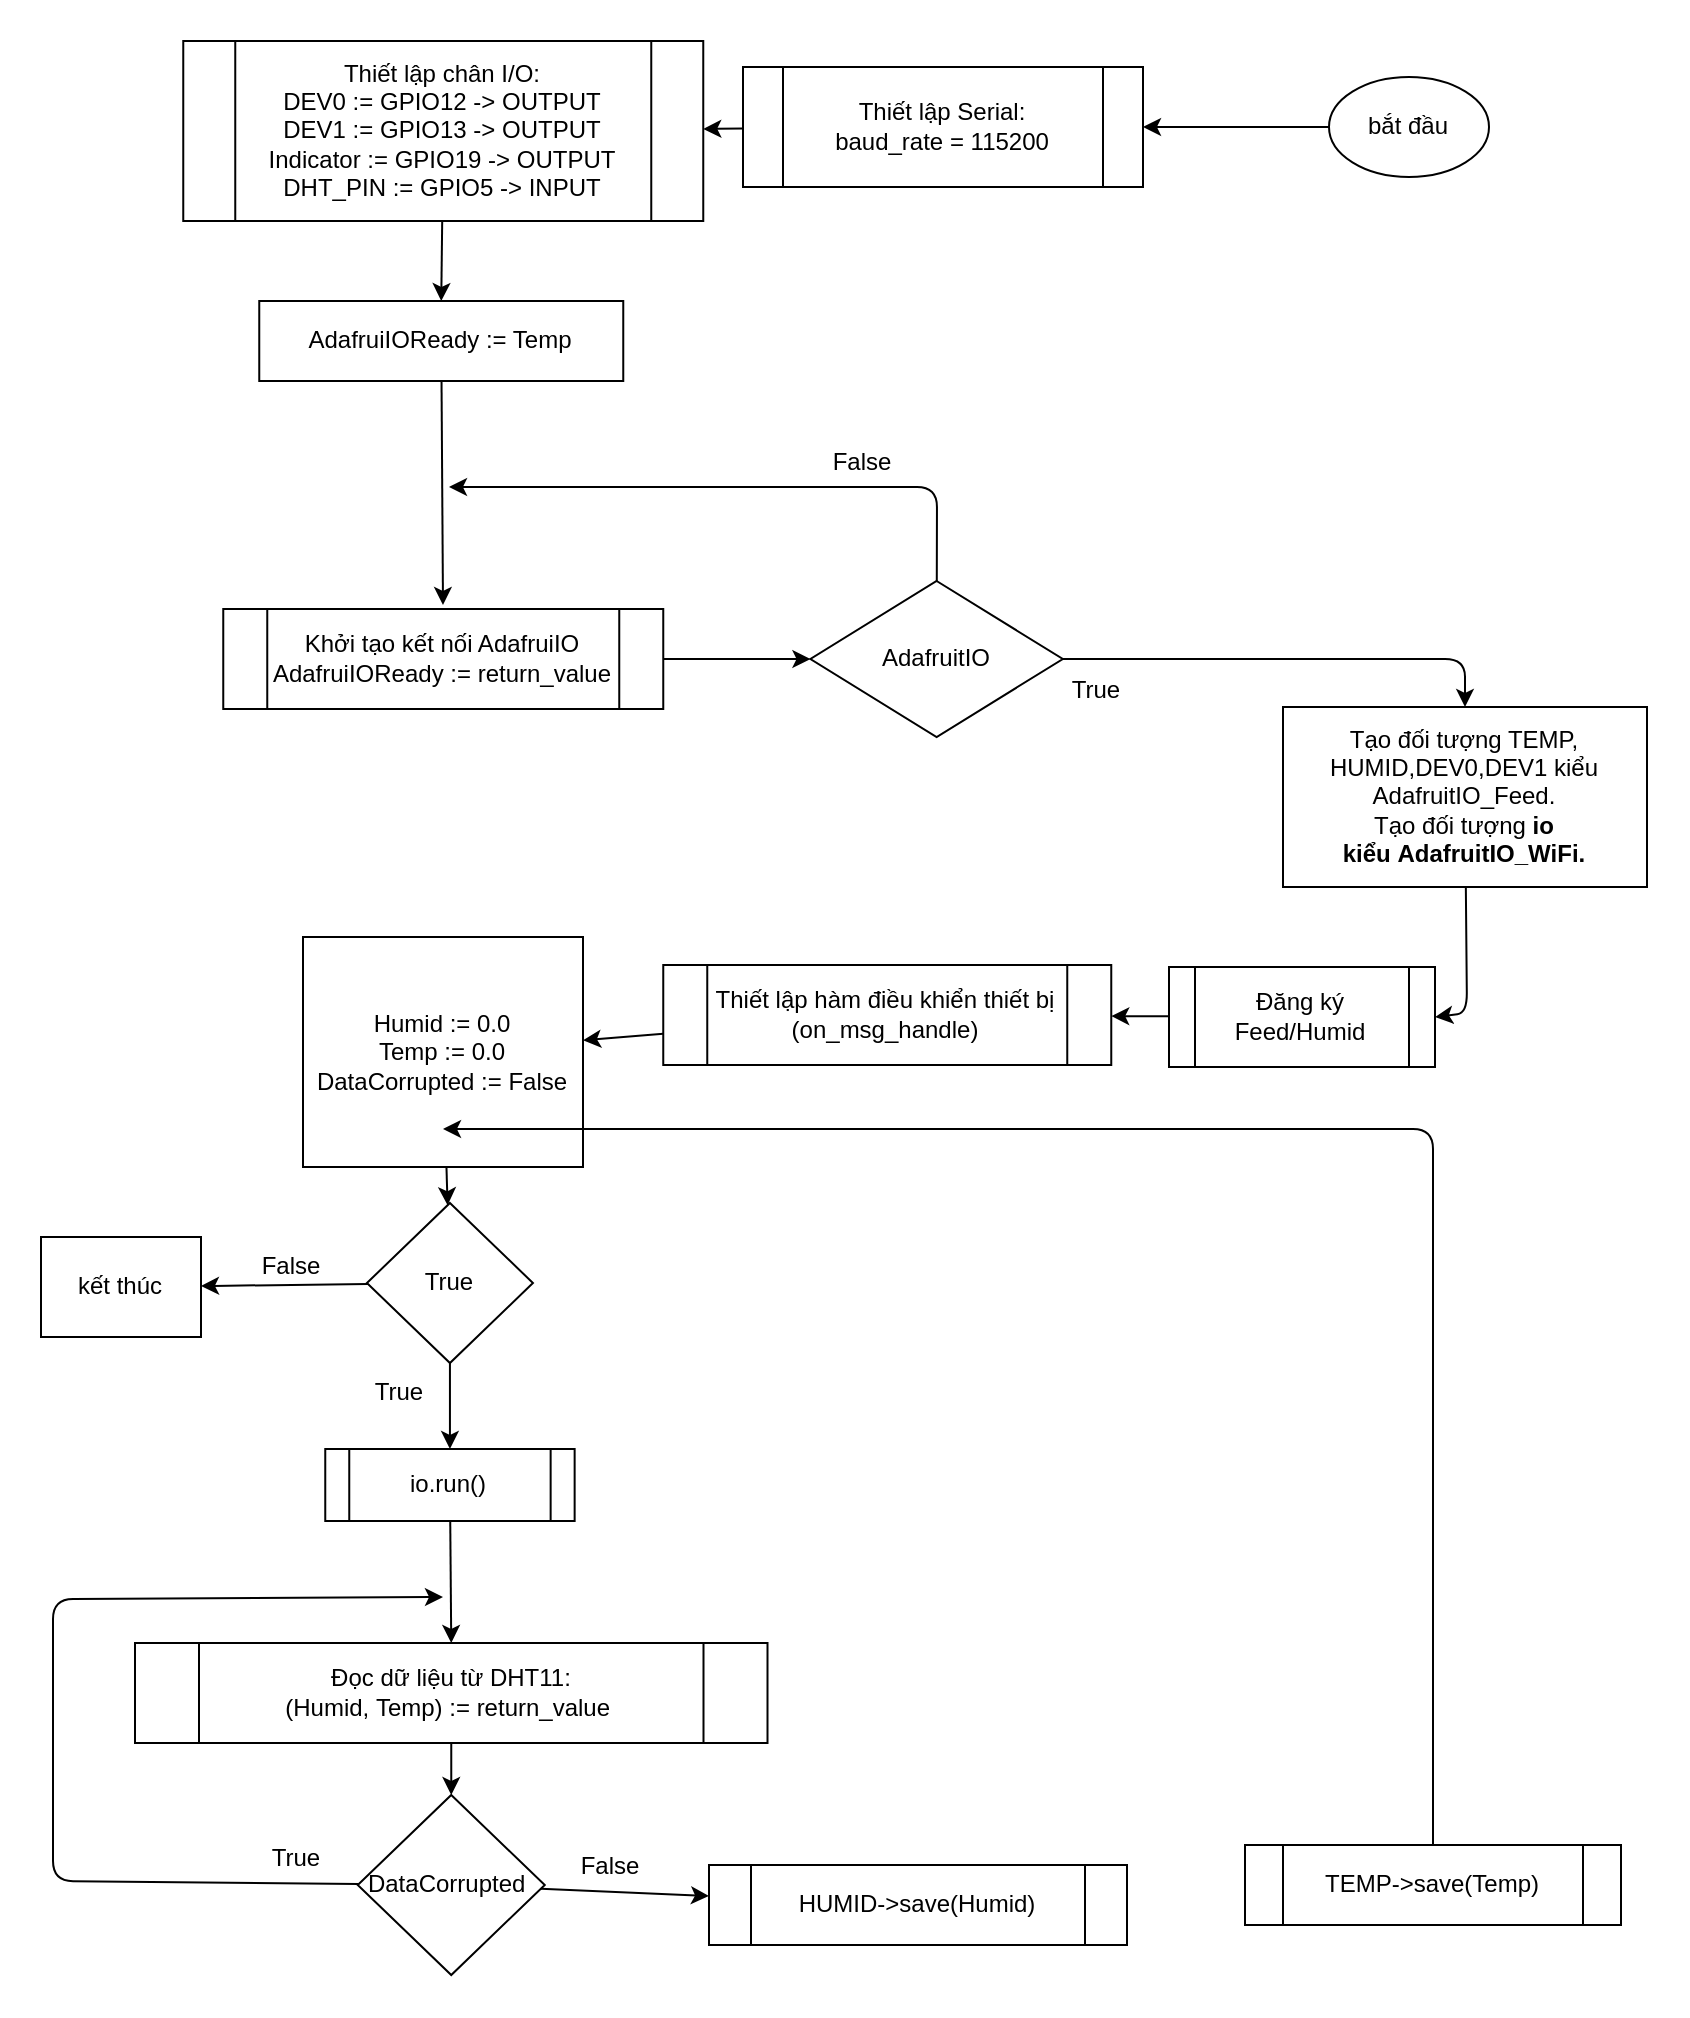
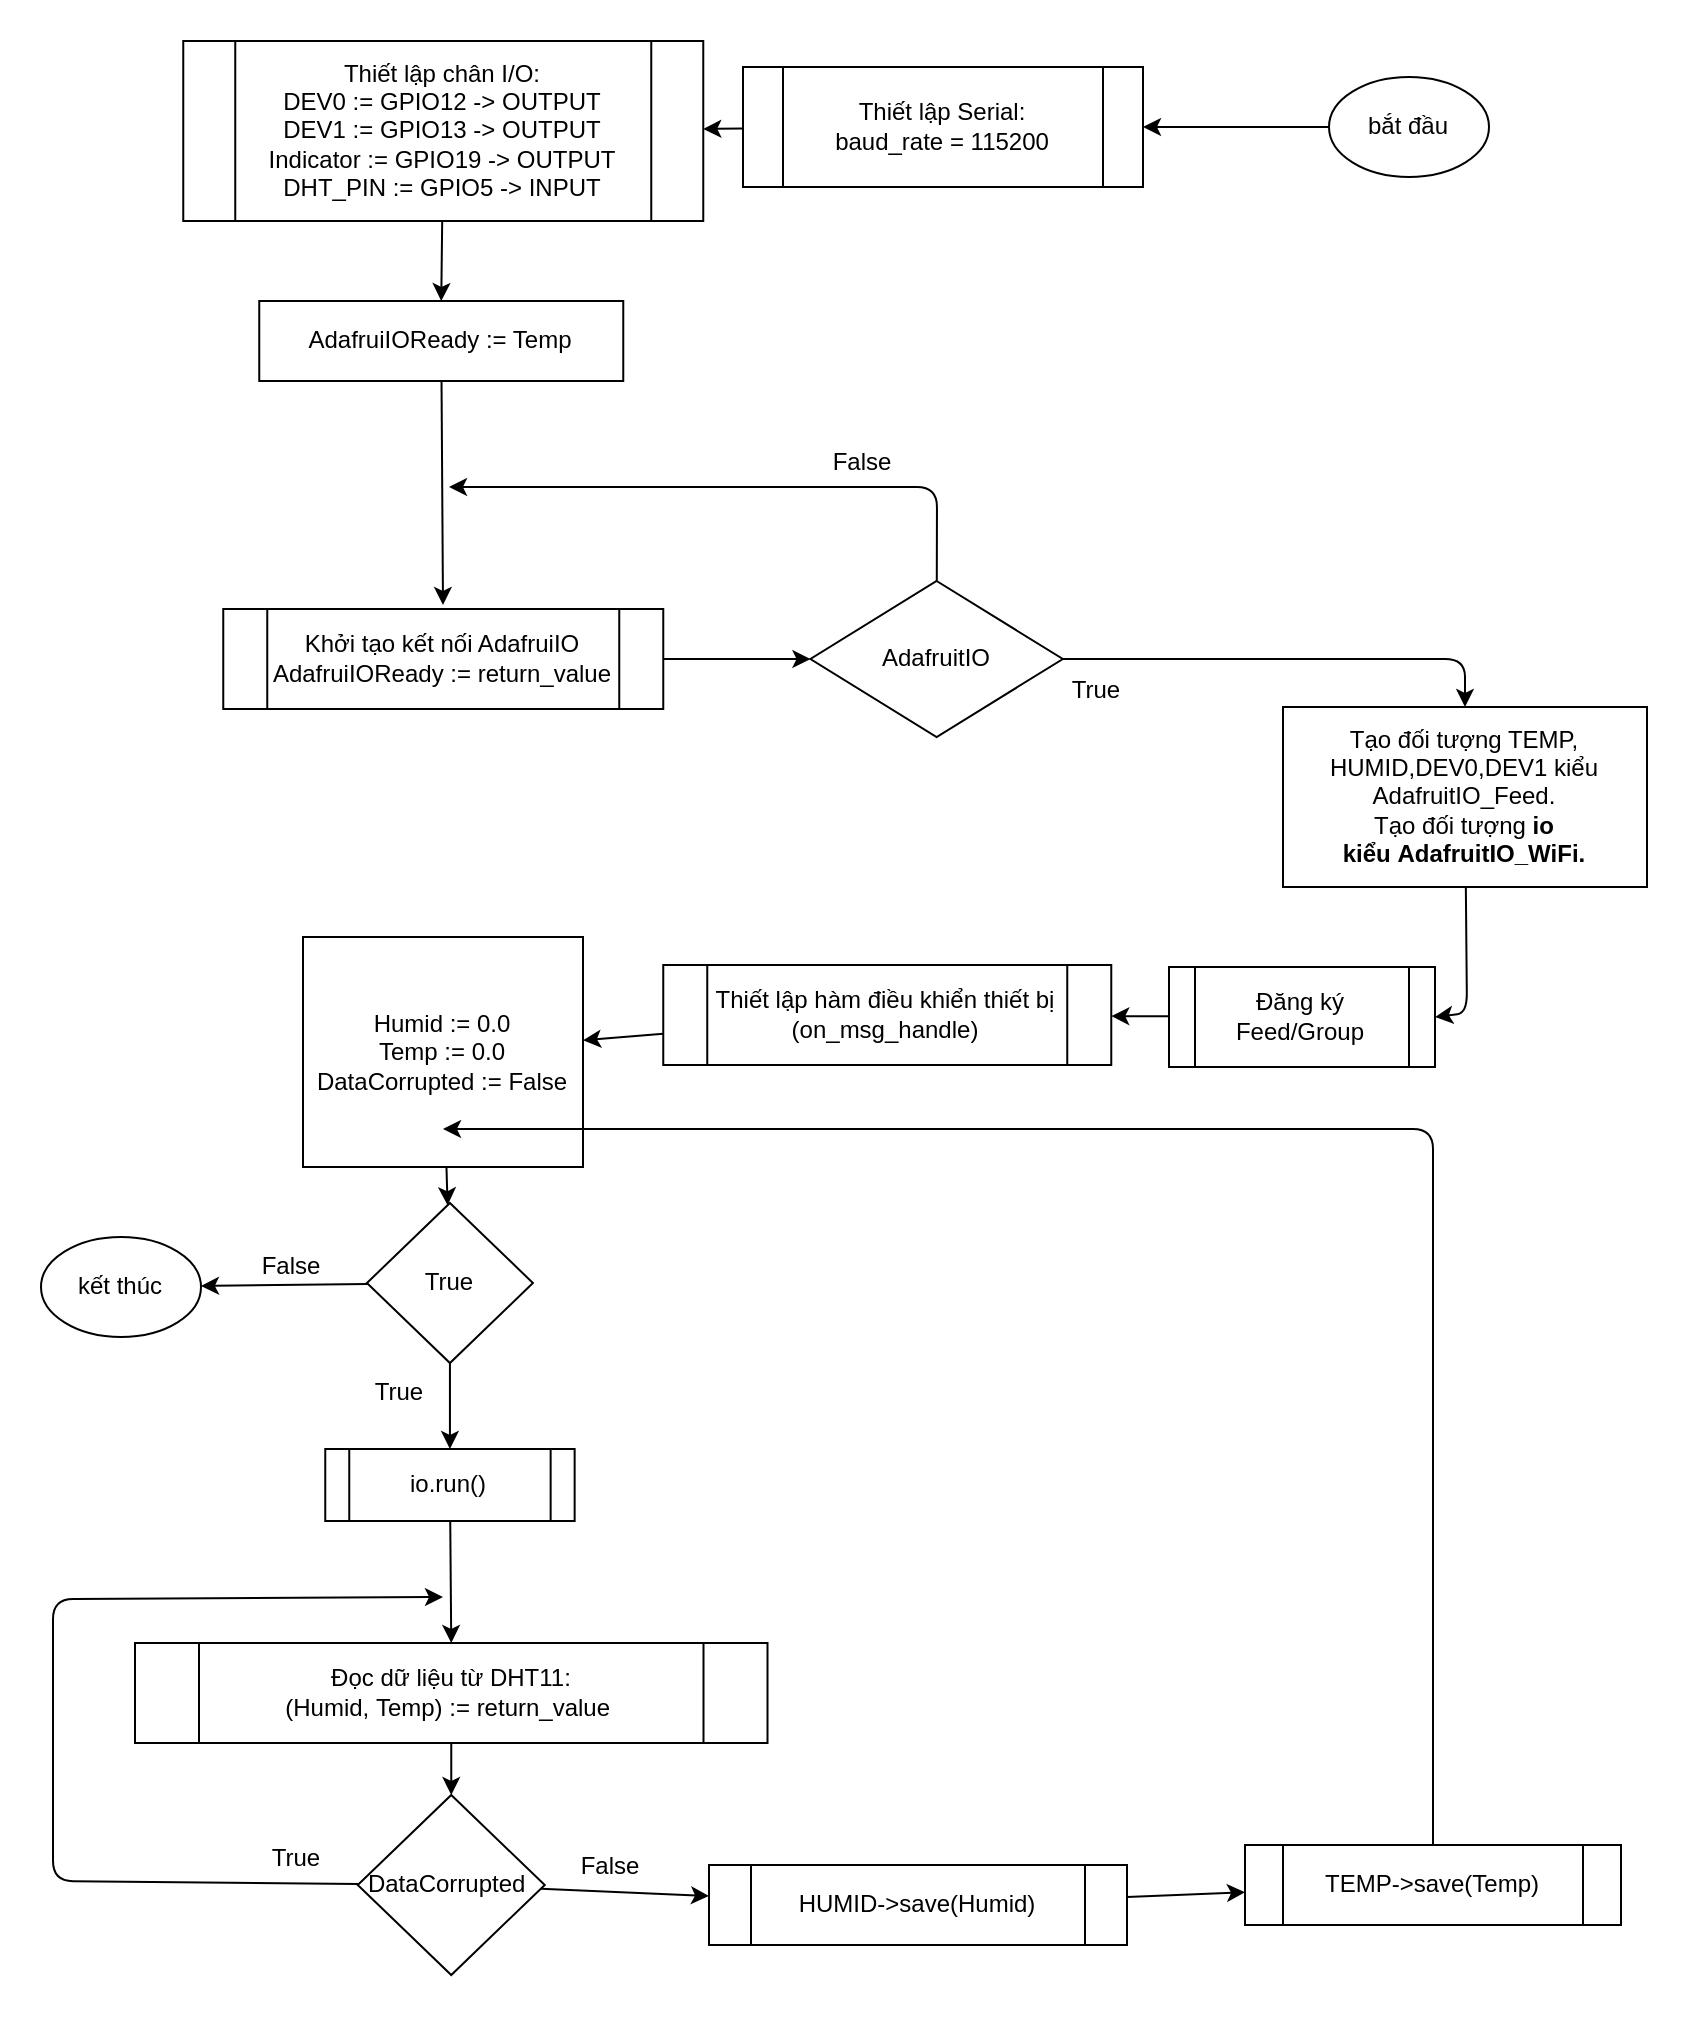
(1301, 1017) -> (1301, 1017)
(121, 1287) -> (121, 1287)
none -> (1179, 1895)
